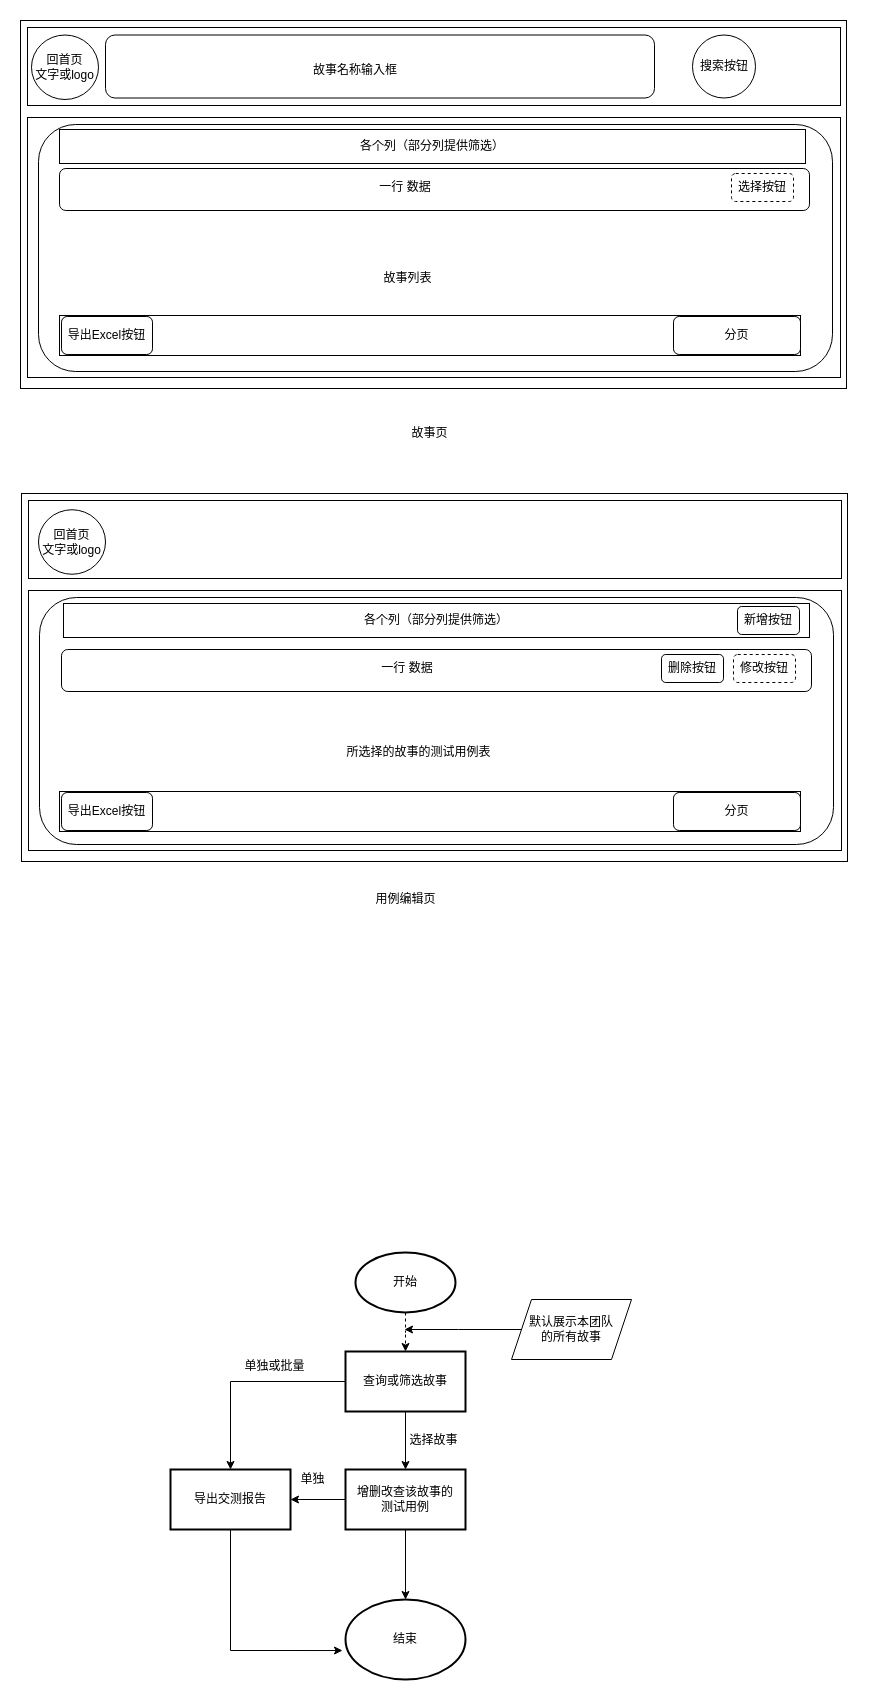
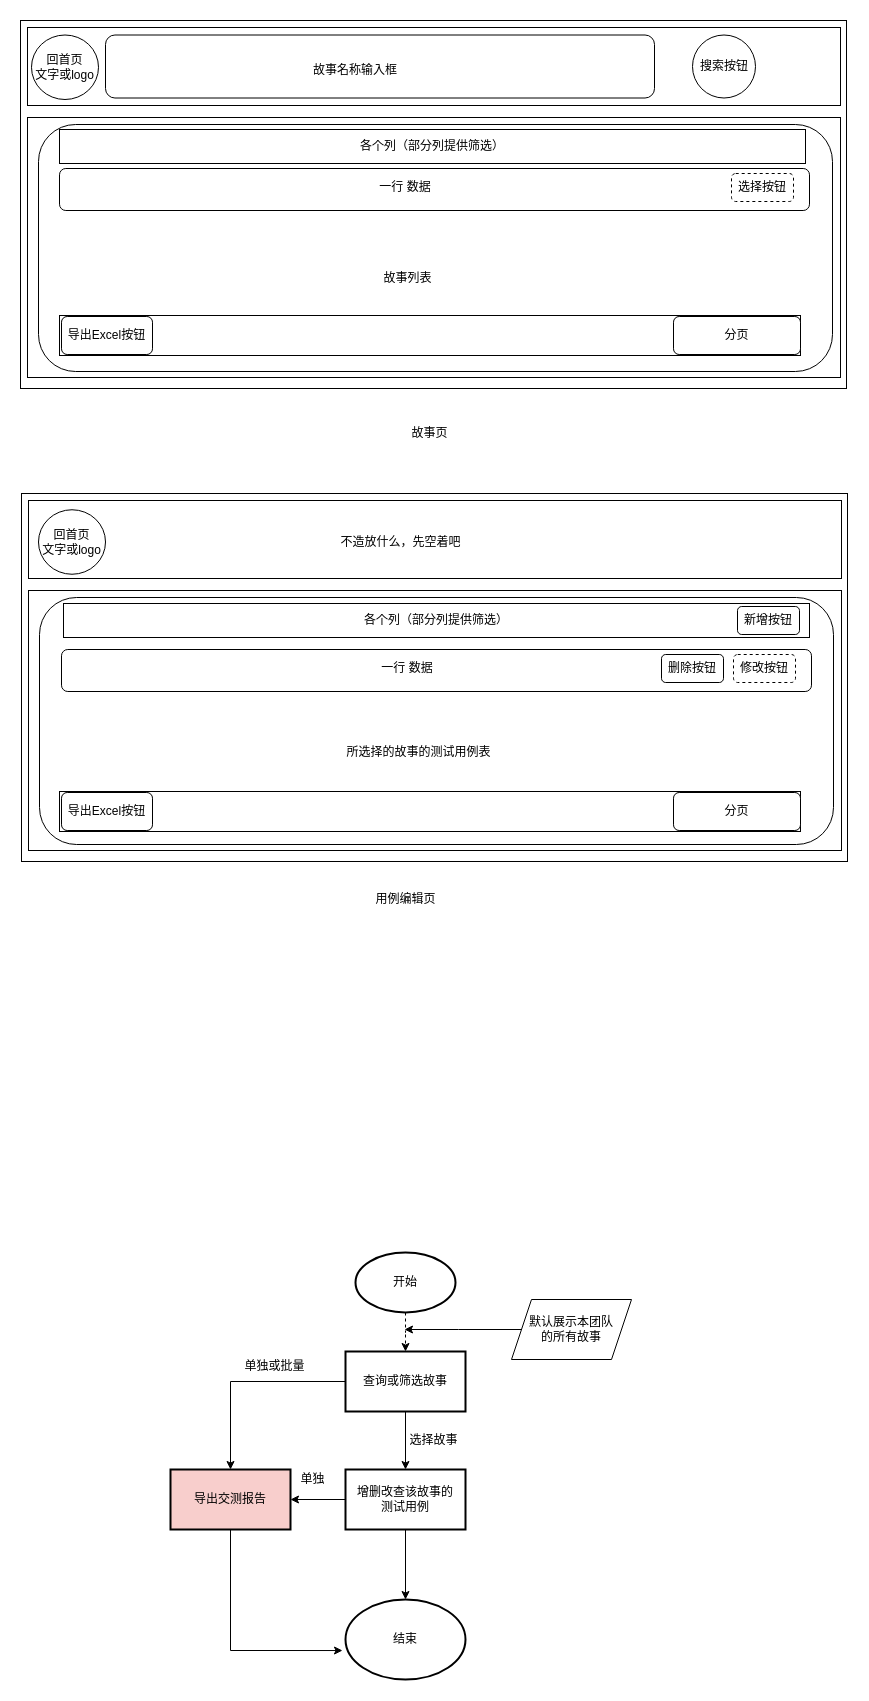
none -> (401, 542)
(231, 1500) -> (231, 1500)
